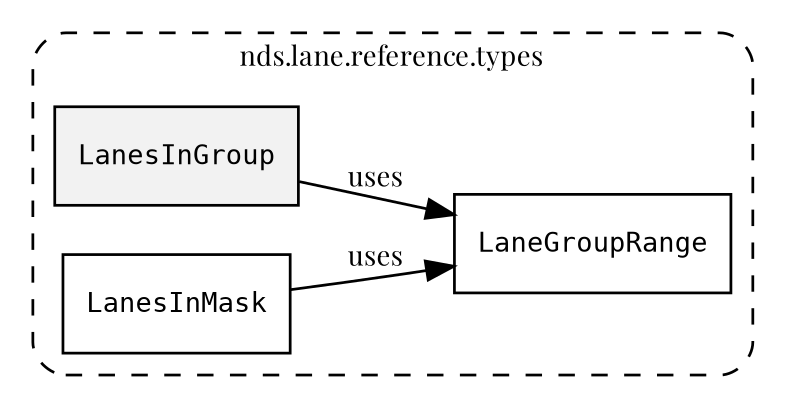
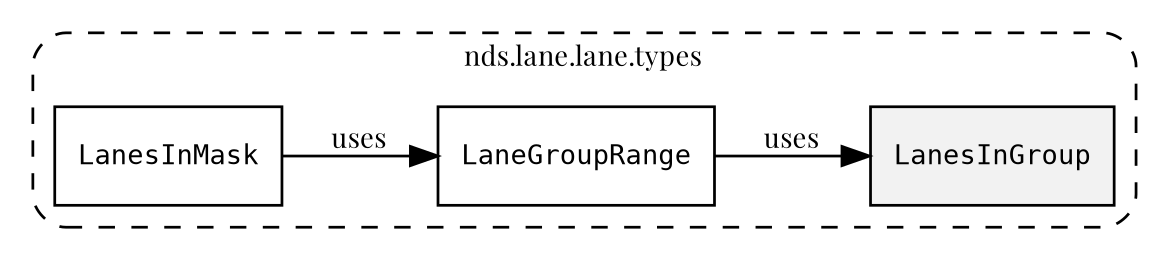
(393, 59) -> (584, 59)
(363, 195) -> (778, 156)
